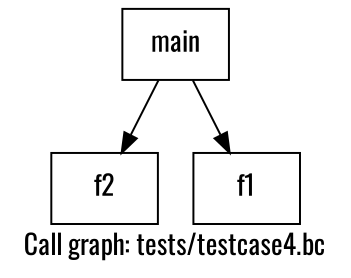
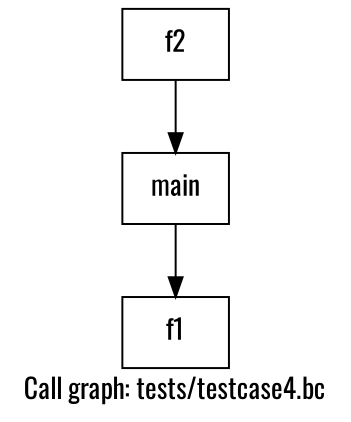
(145, 108) -> (176, 107)
